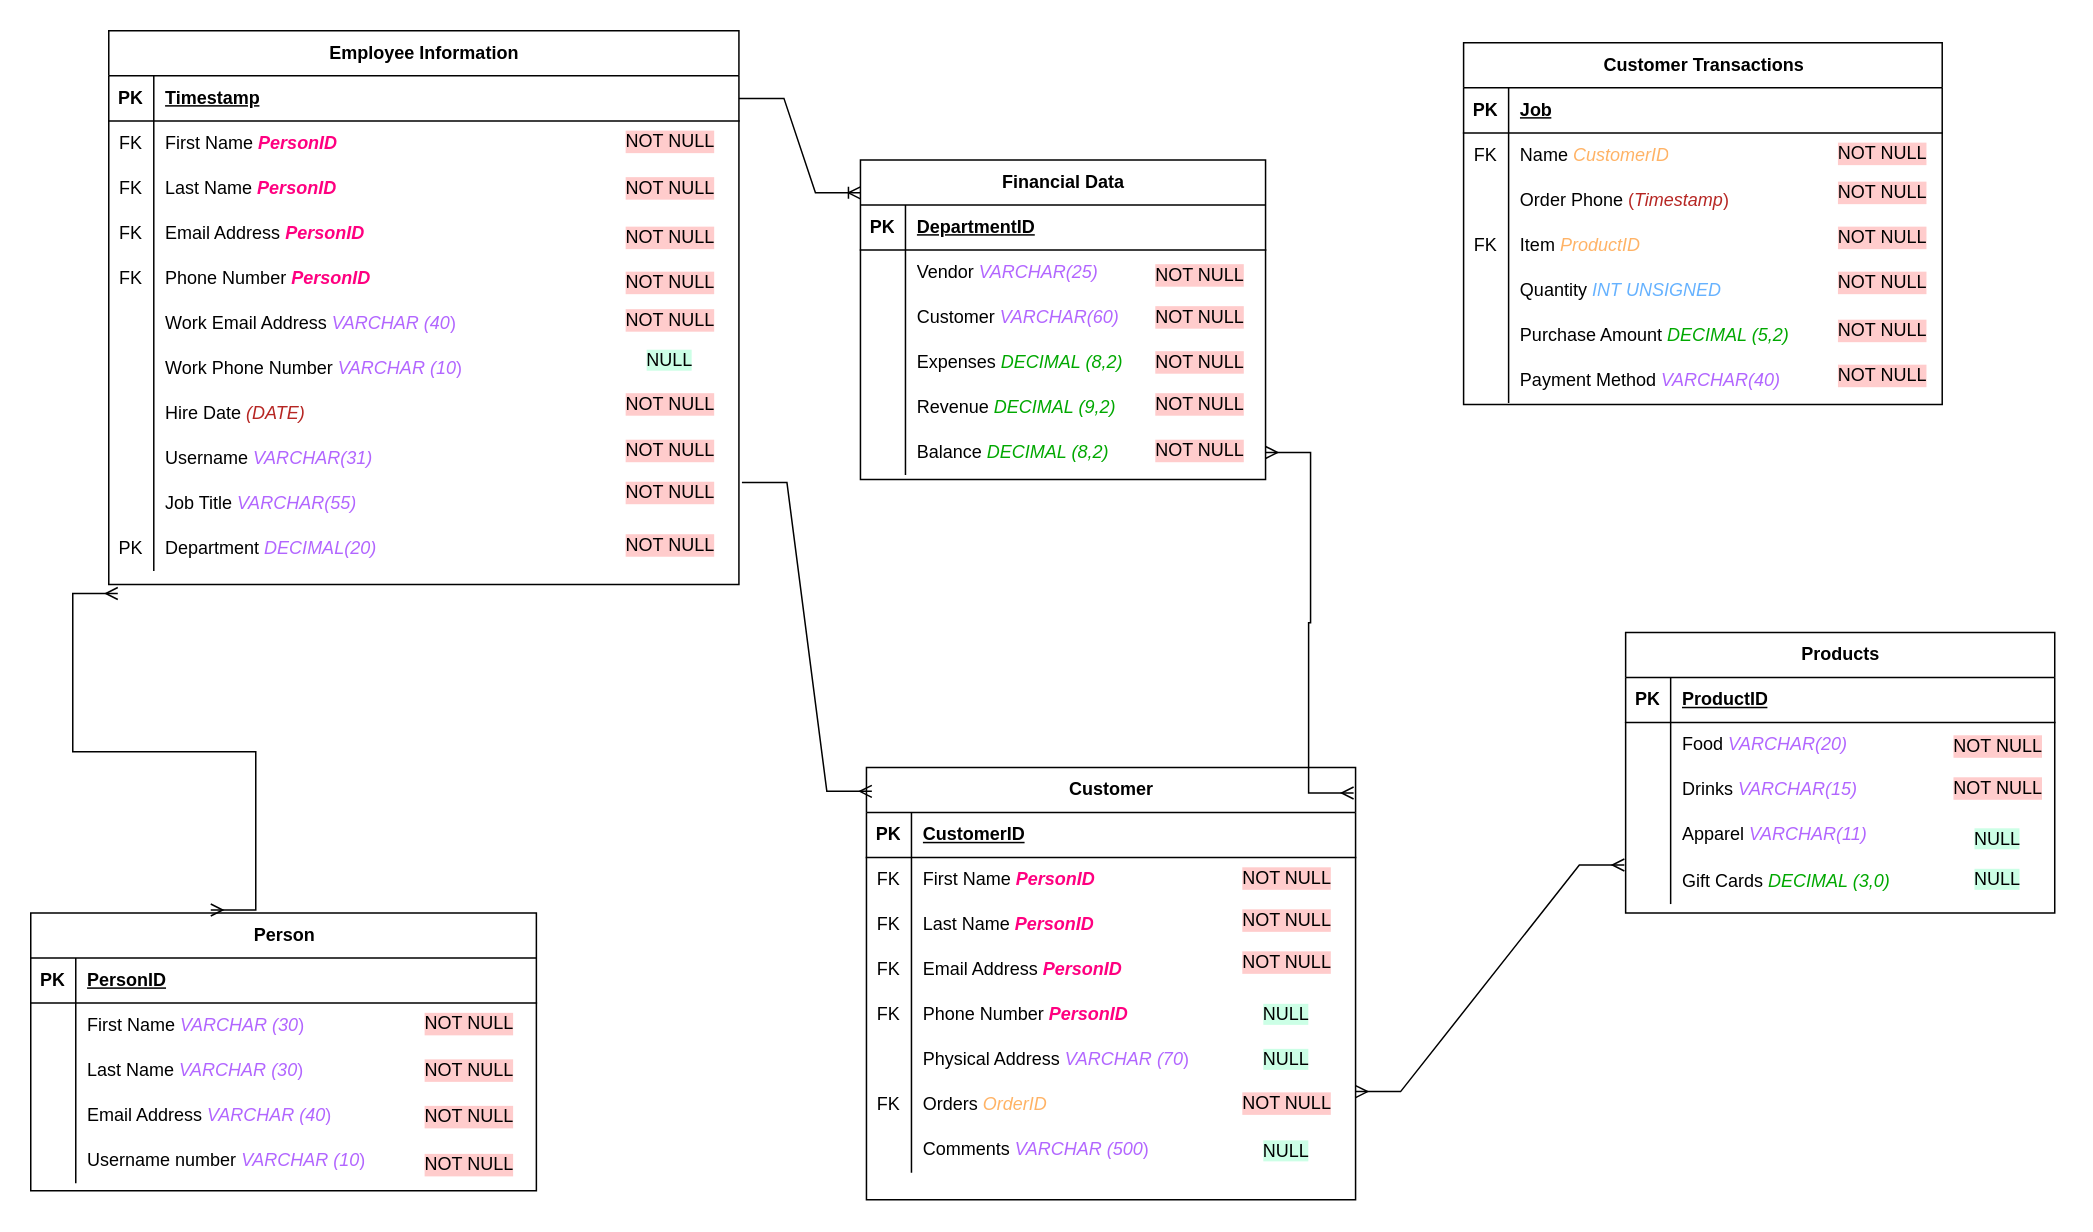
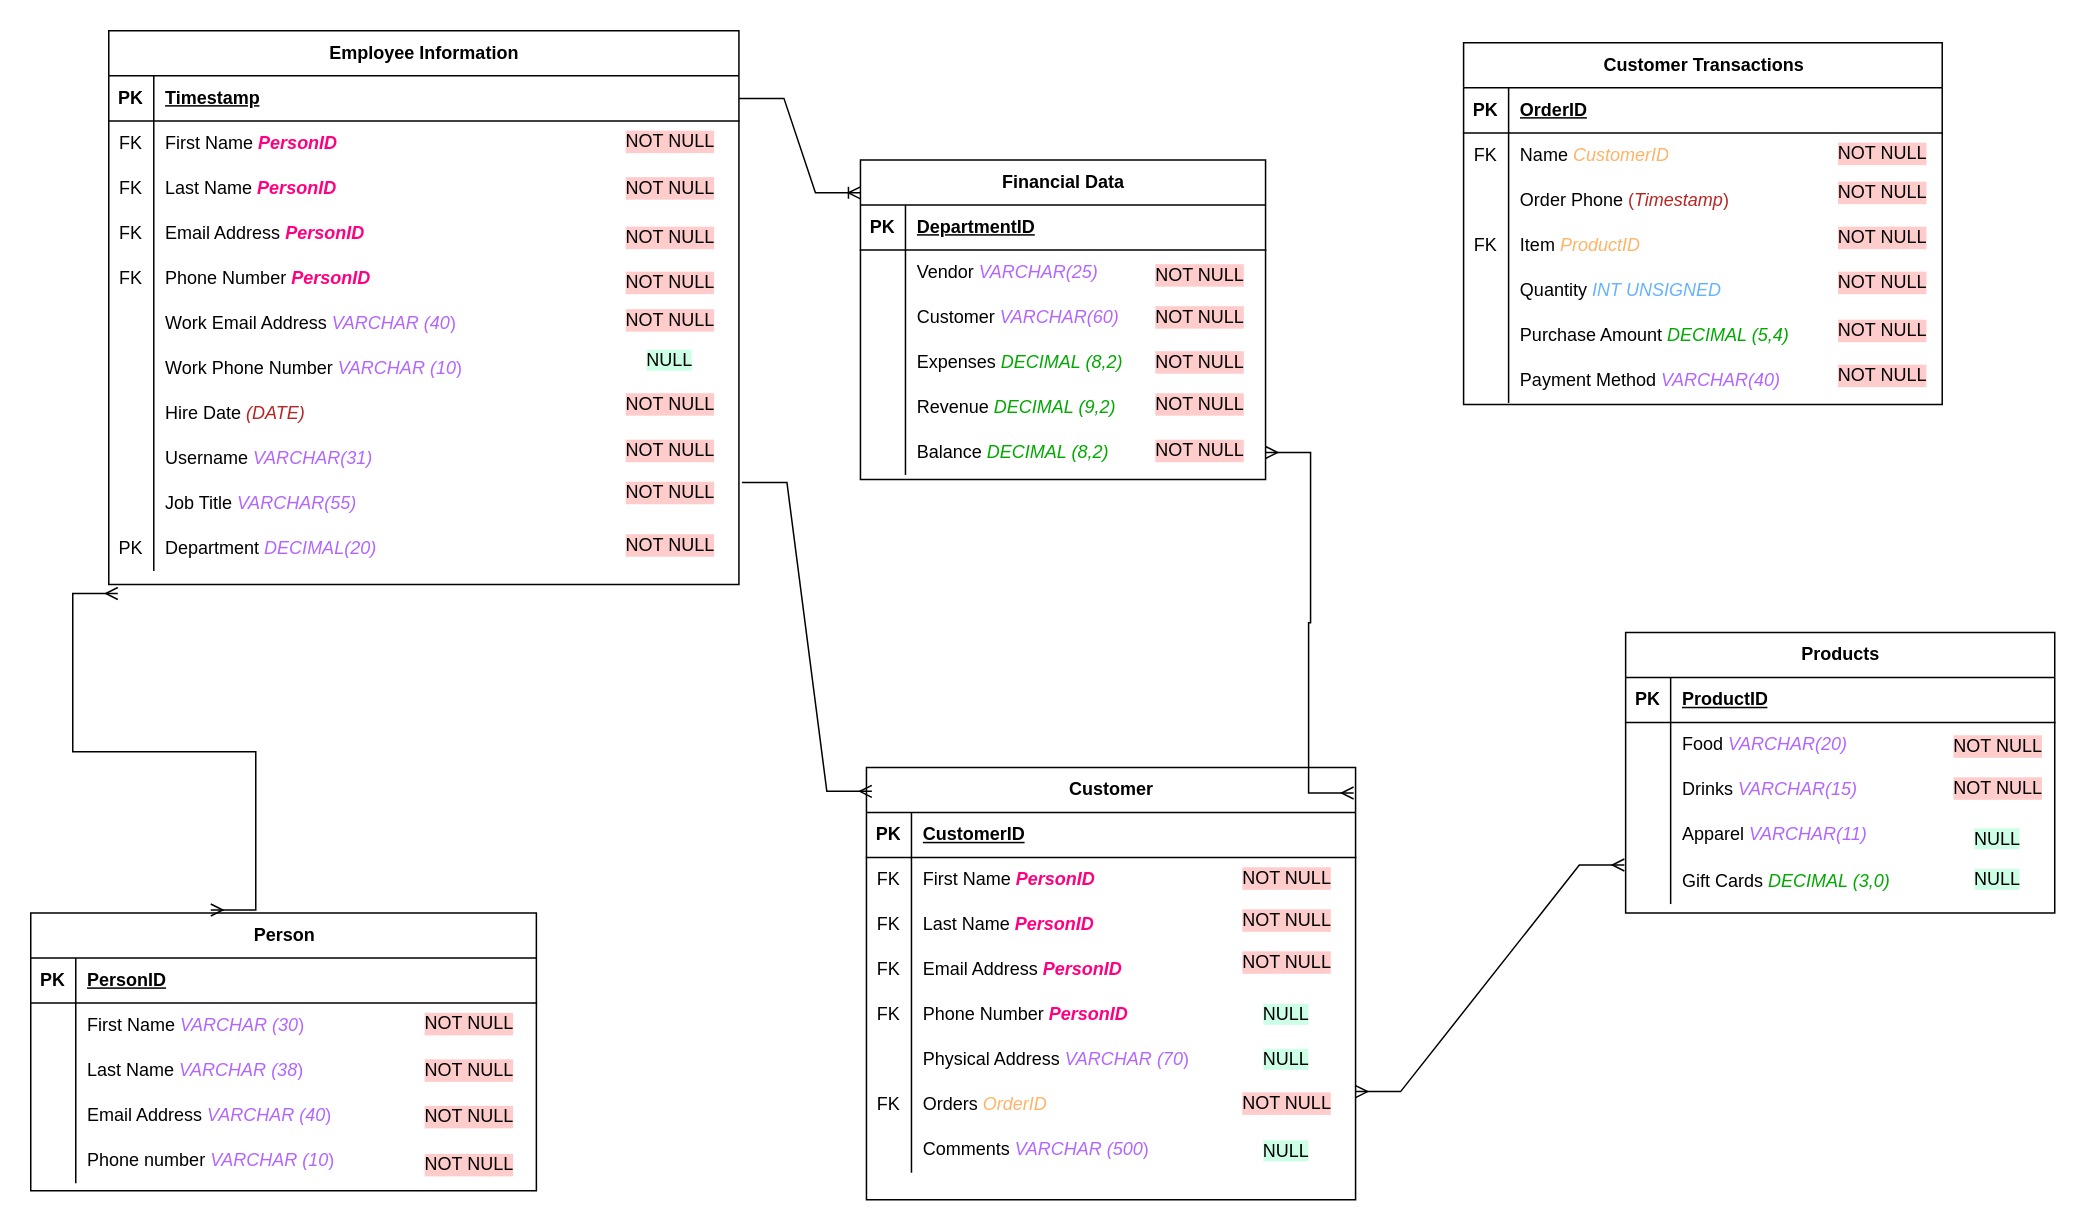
(1535, 110) -> (1556, 110)
(1657, 335) -> (1657, 335)
(192, 1070) -> (192, 1070)
(222, 1160) -> (207, 1160)
